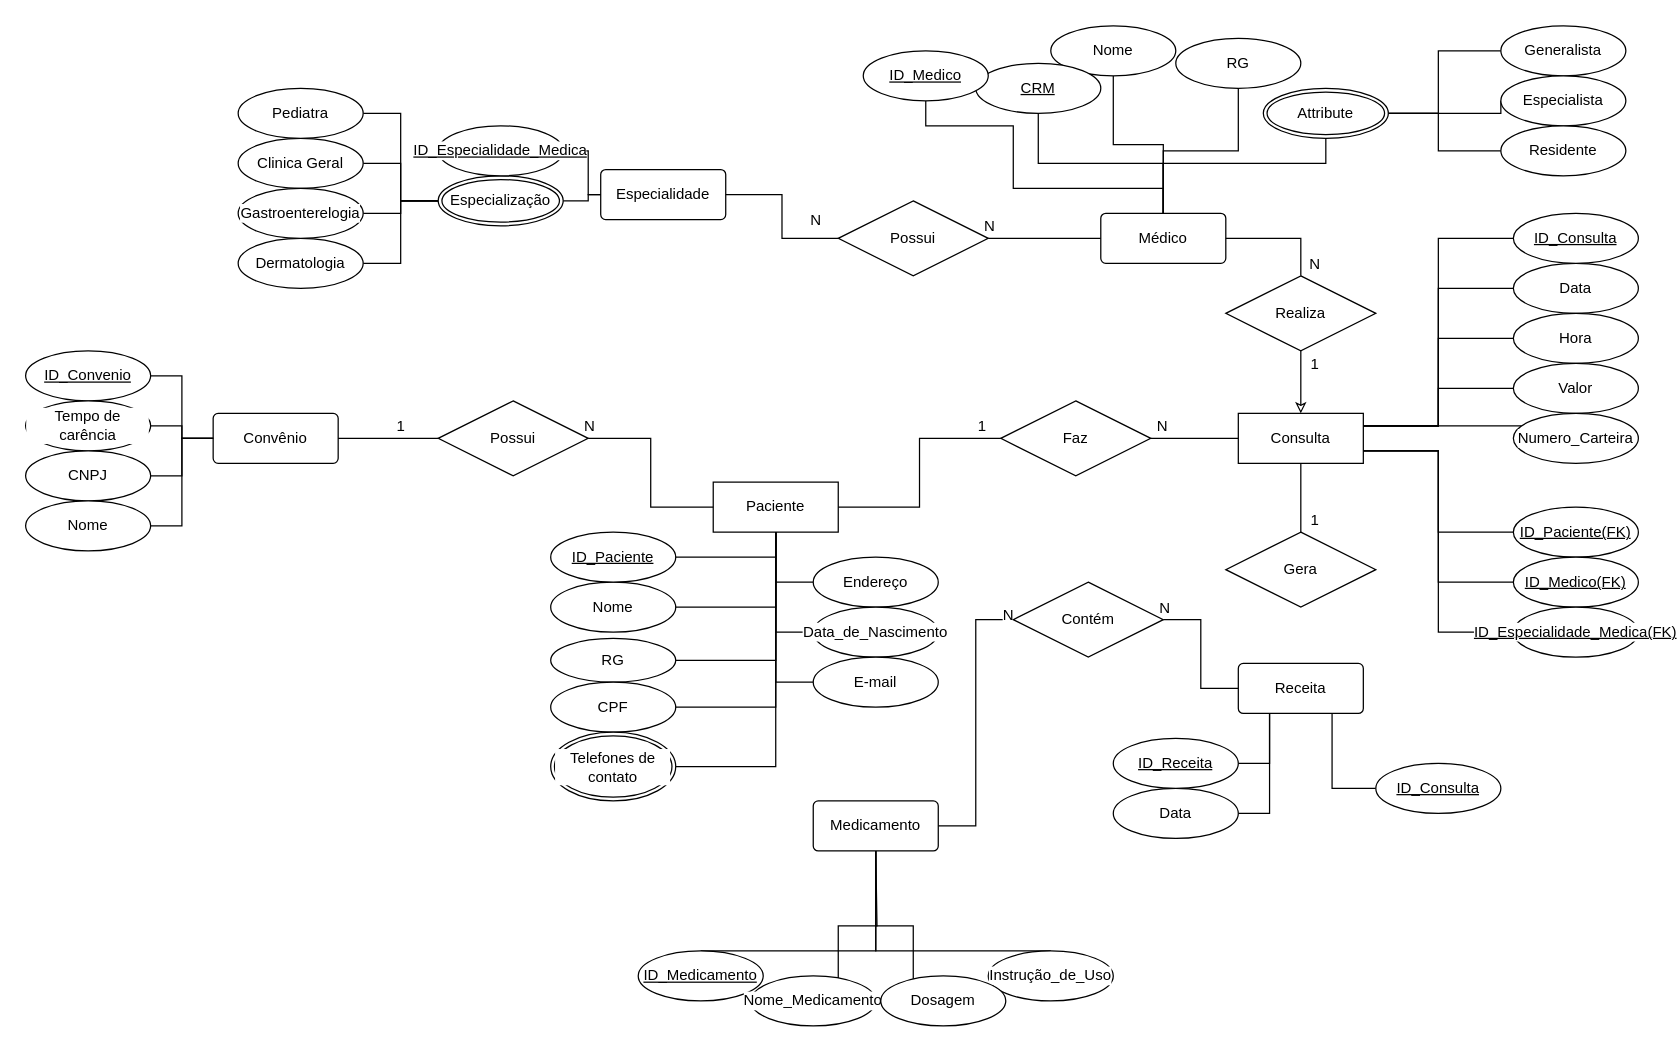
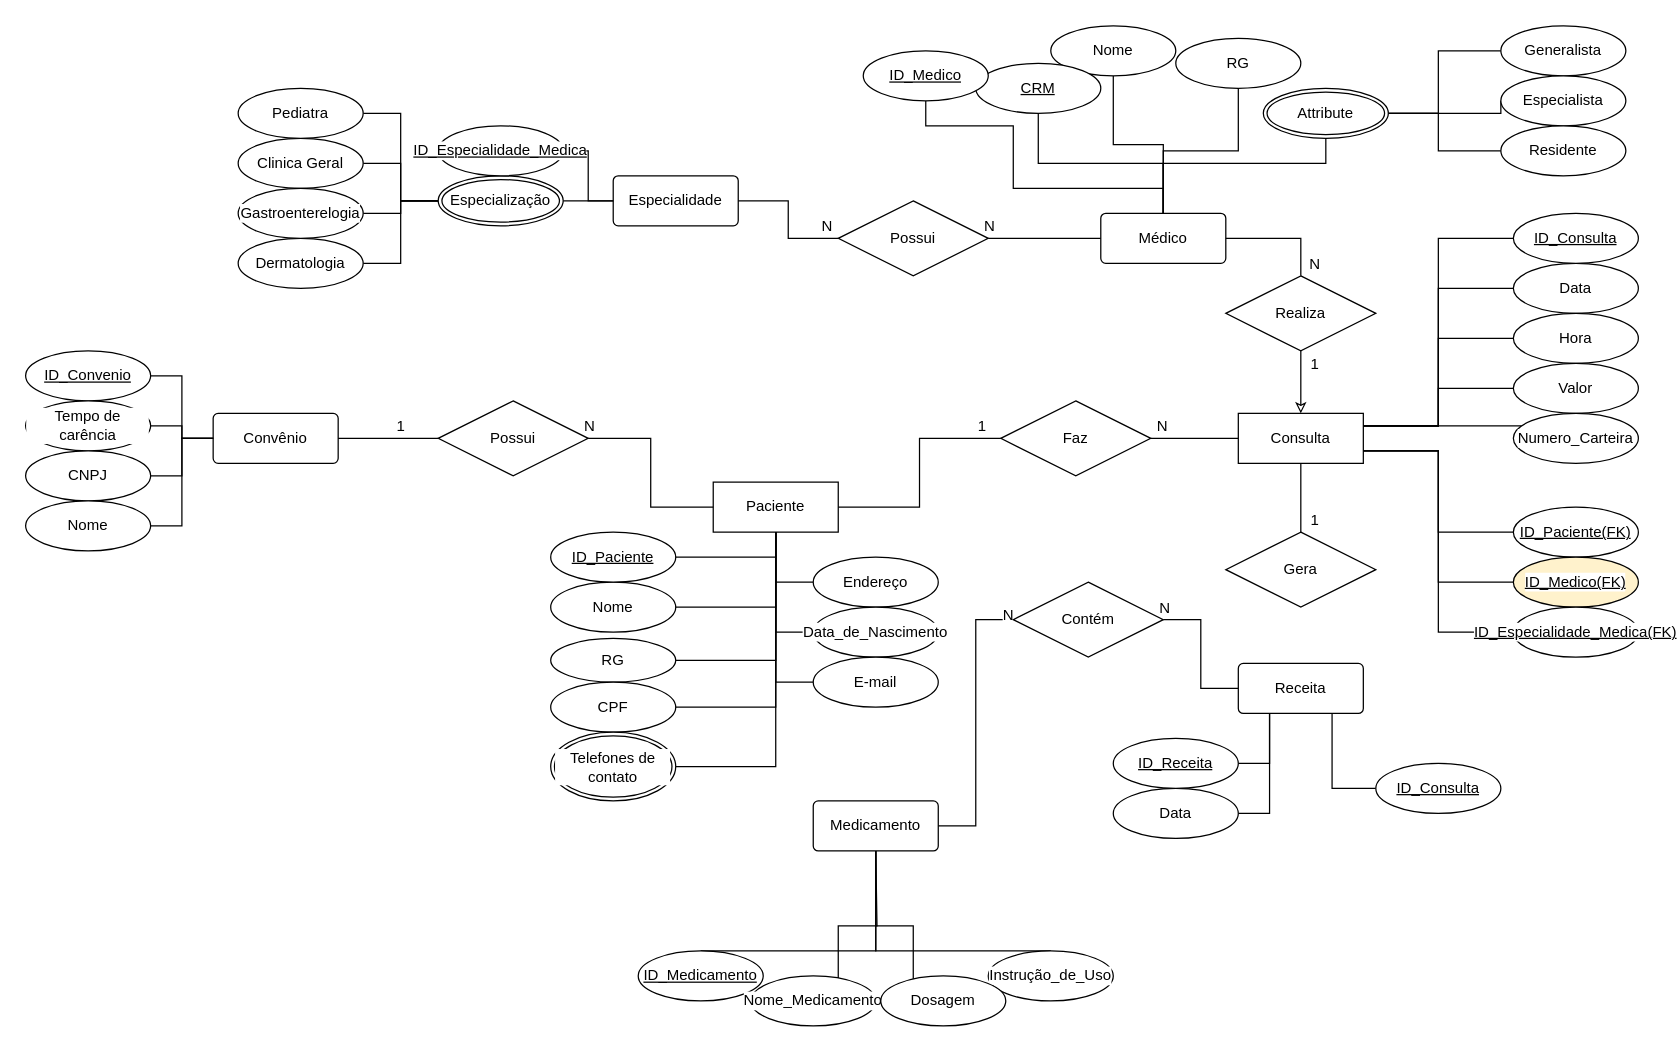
(663, 194) -> (676, 201)
(1576, 582) -> (1576, 582)
